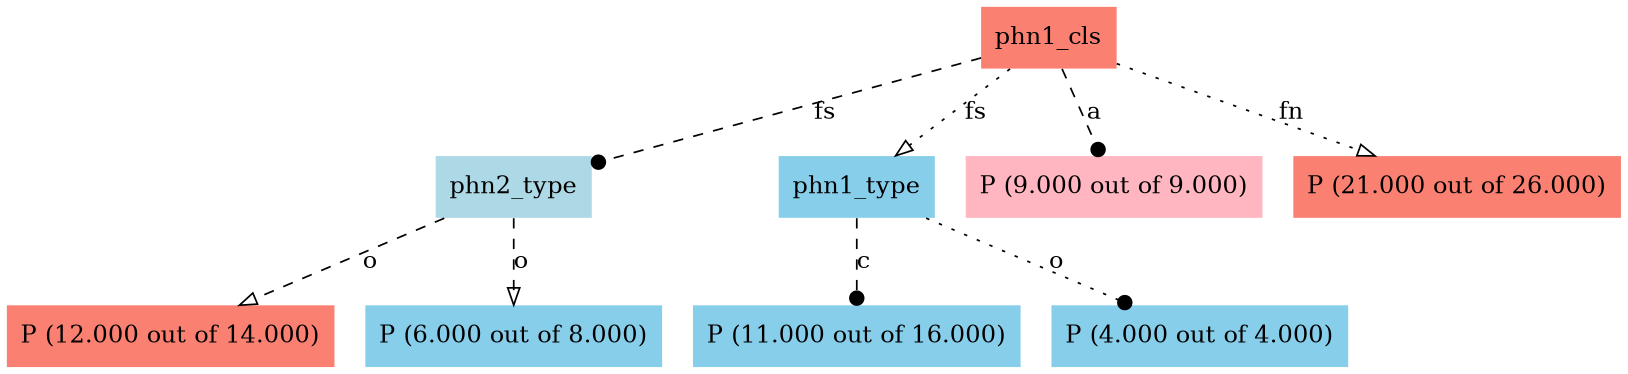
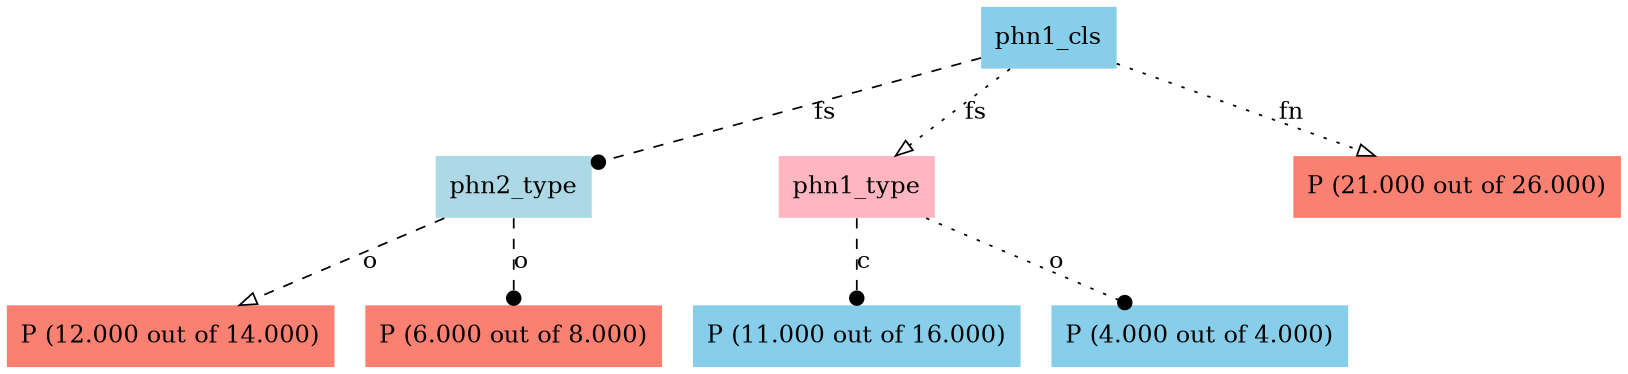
(1049, 38) -> (1049, 38)
(857, 187) -> (857, 187)
(1114, 187) -> none
(514, 255) -> (514, 255)
(514, 336) -> (514, 336)
